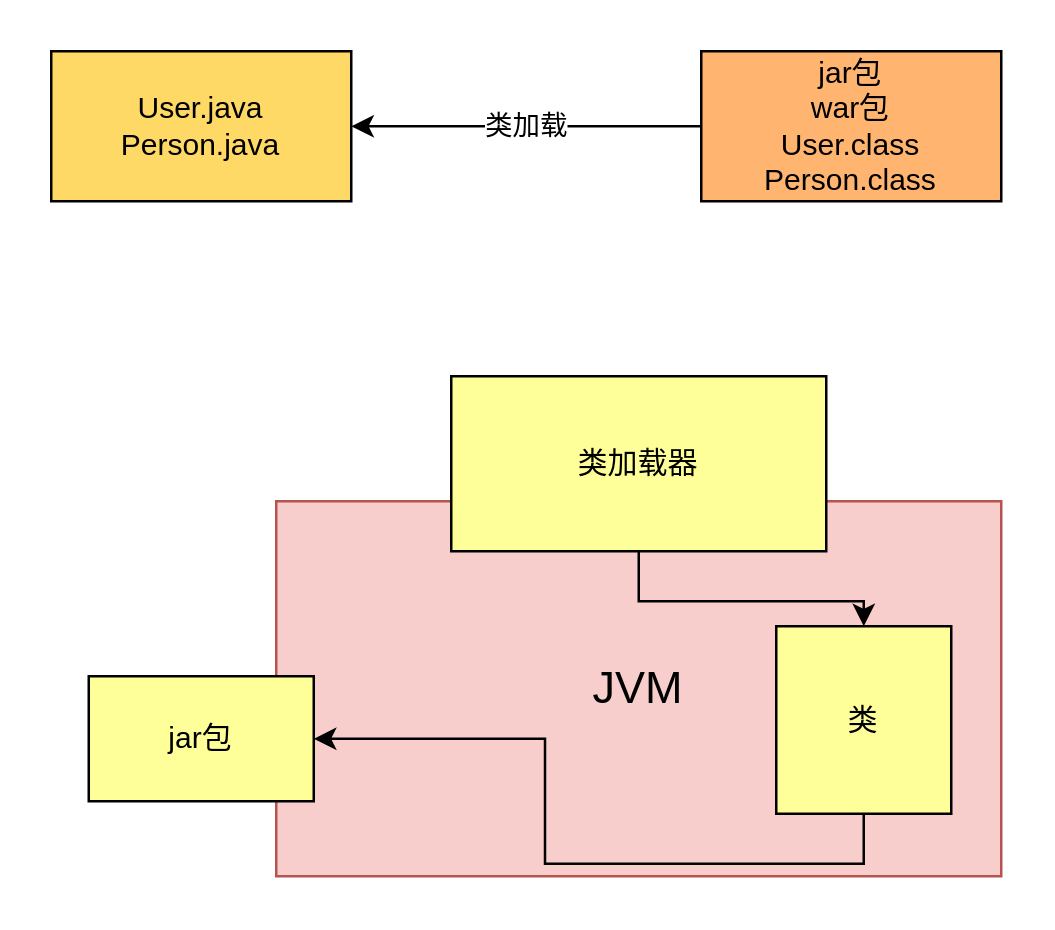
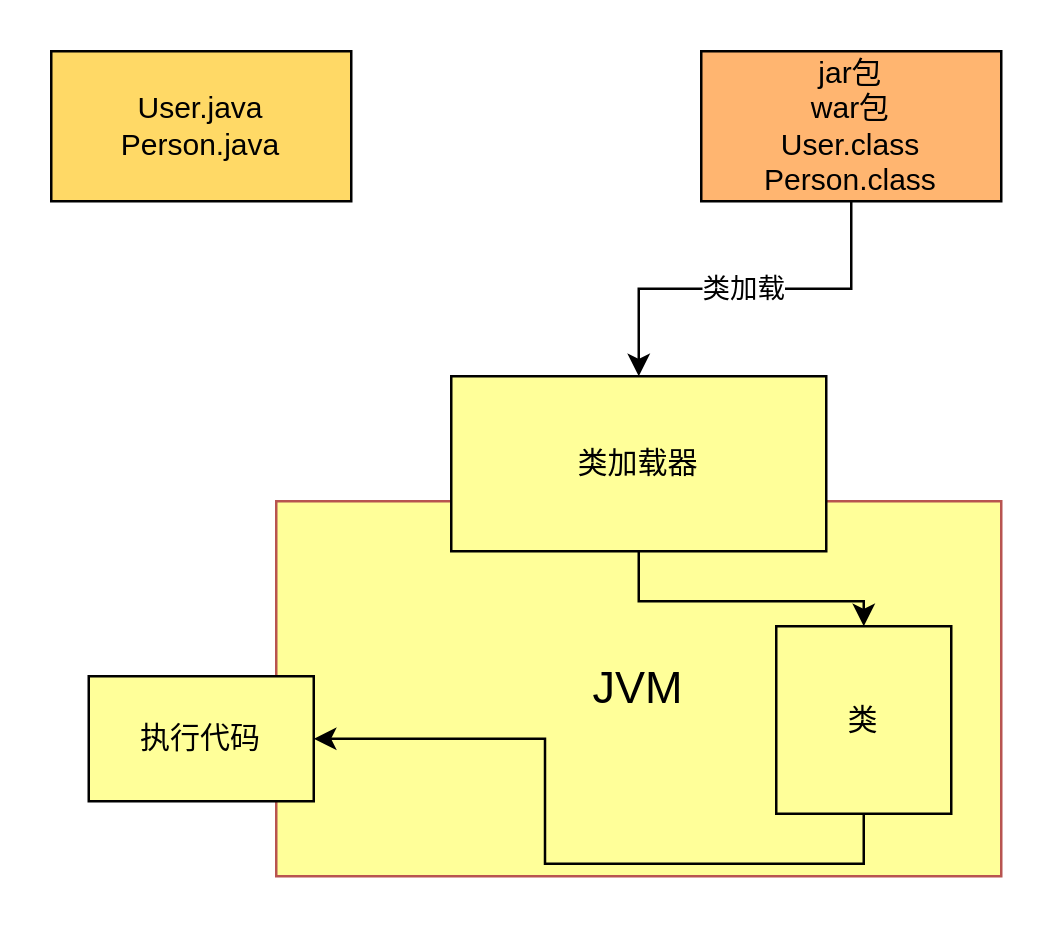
(534, 126) -> (753, 289)
(639, 689) -> (639, 689)
(201, 739) -> (201, 739)
